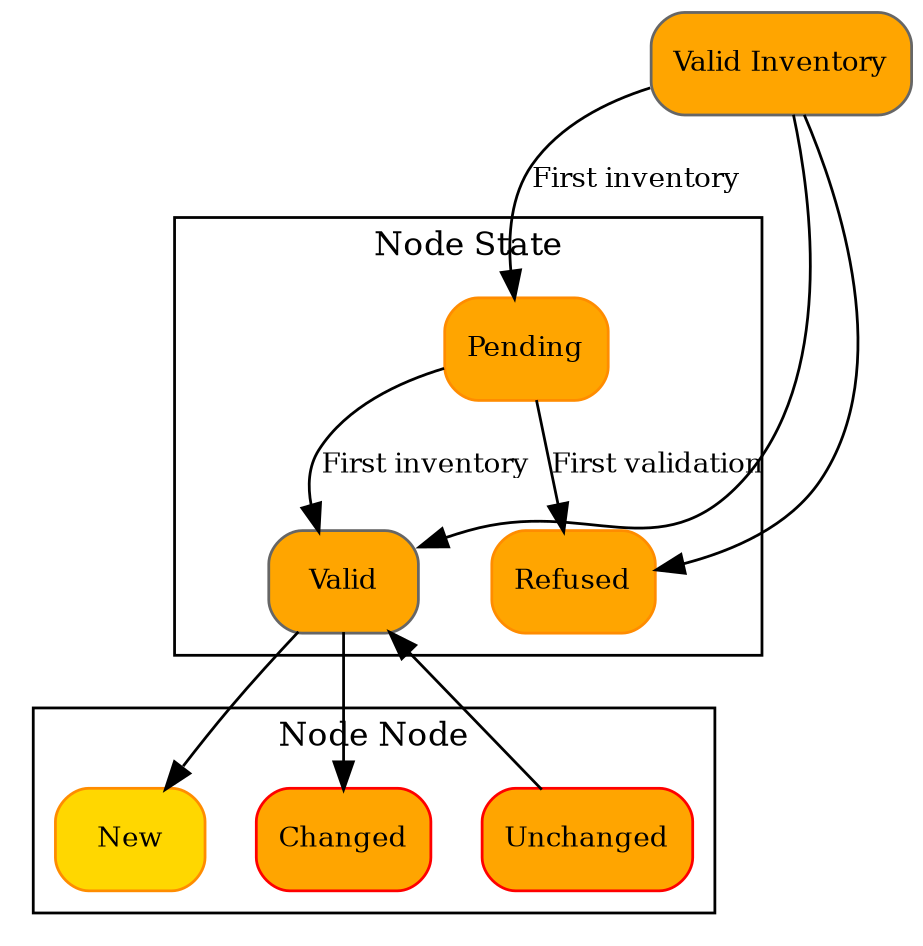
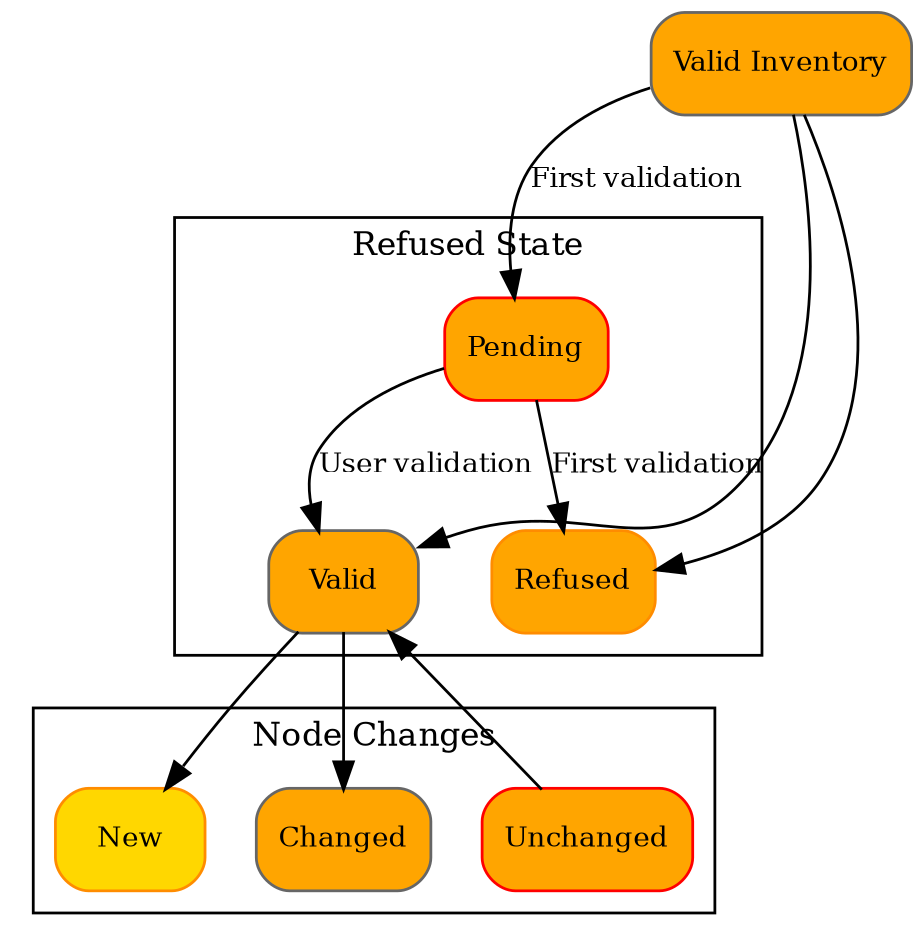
(637, 180) -> (637, 180)
(468, 247) -> (468, 247)
(526, 349) -> (526, 349)
(427, 466) -> (427, 466)
(374, 737) -> (374, 737)
(344, 840) -> (344, 840)
